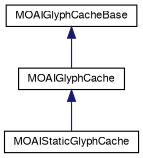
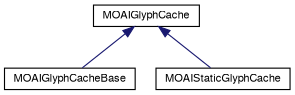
(72, 53) -> (104, 51)
